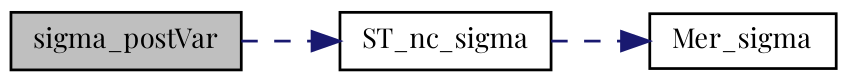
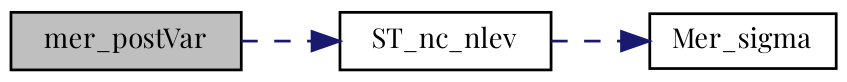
(126, 41) -> (126, 41)
(446, 41) -> (446, 41)
